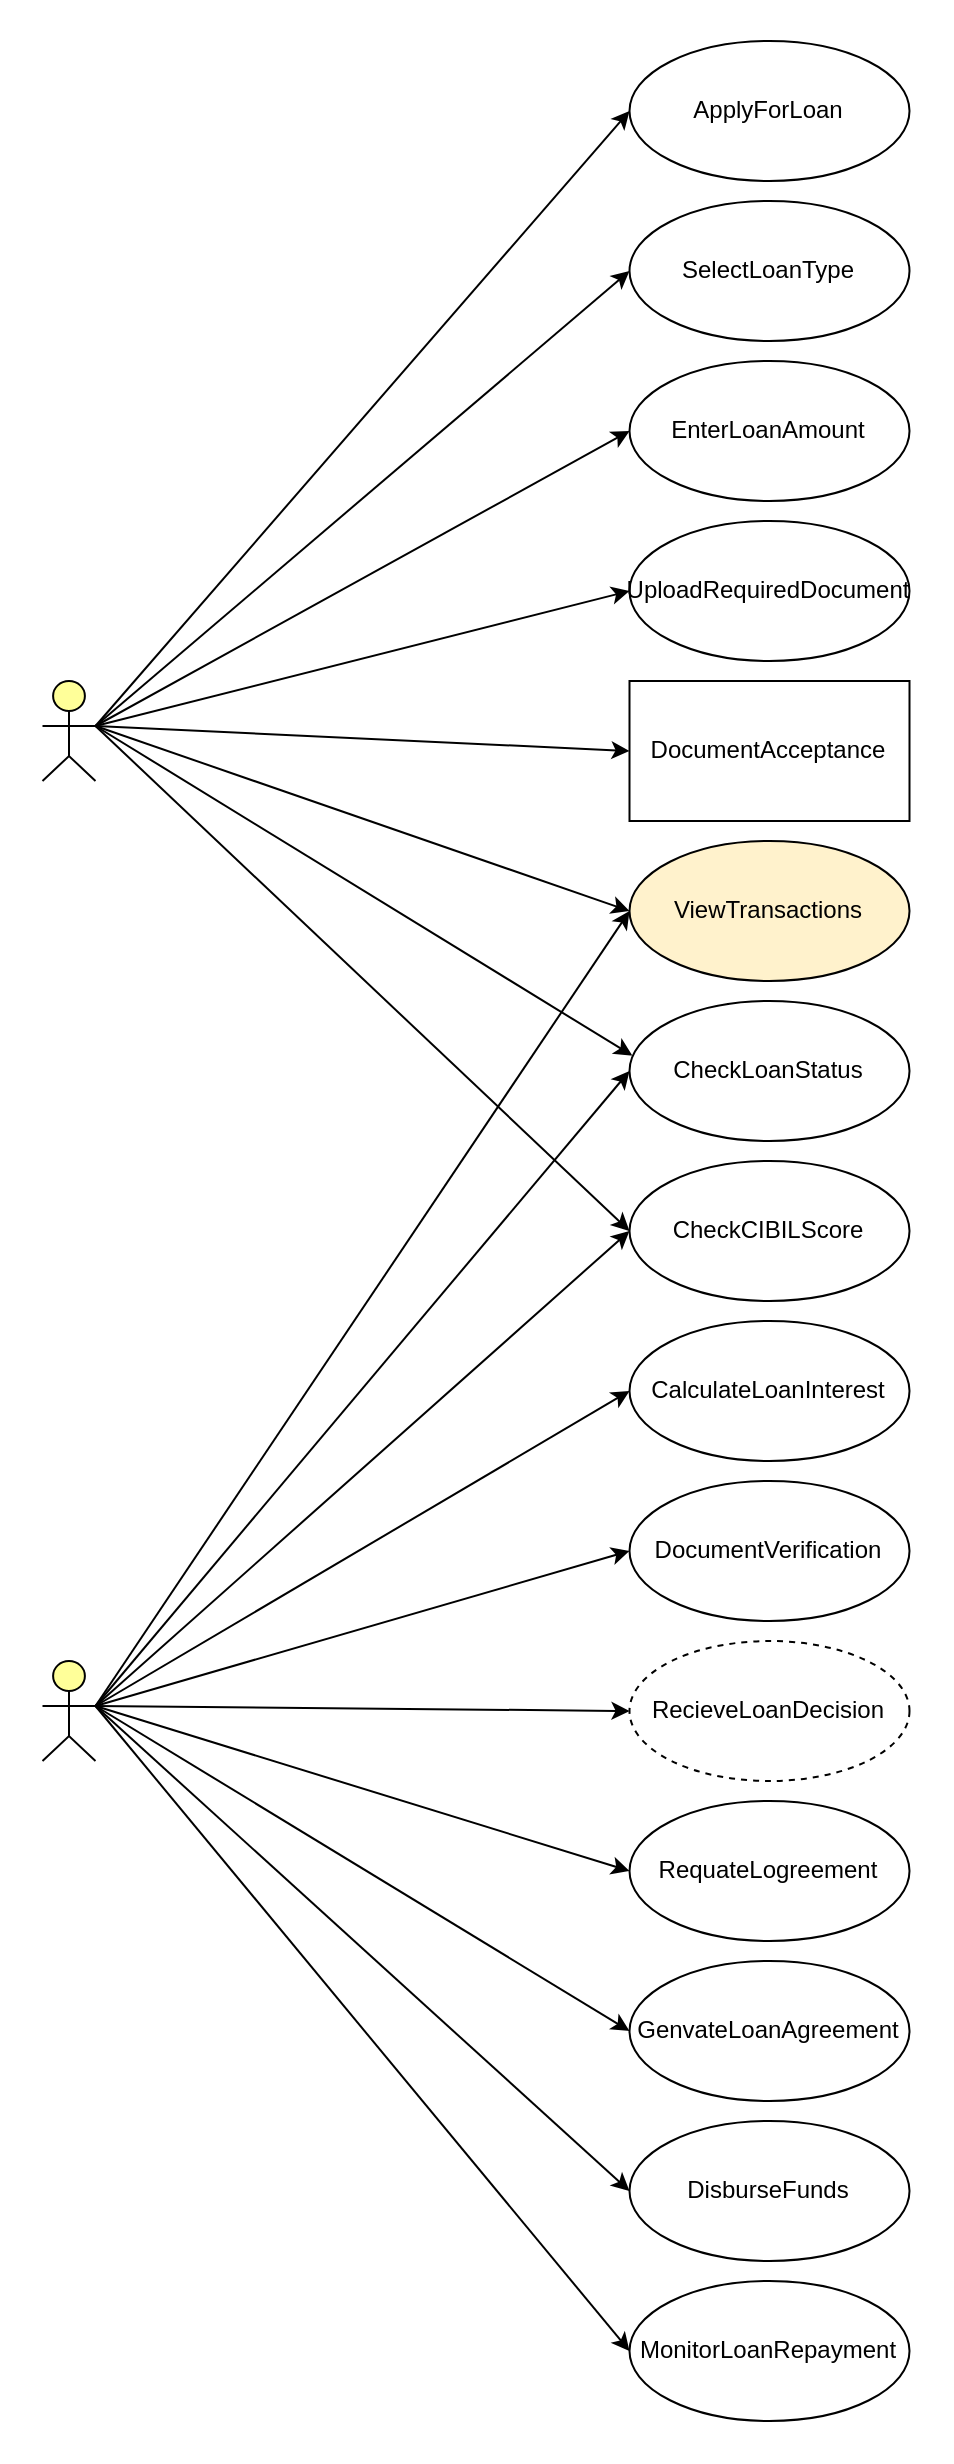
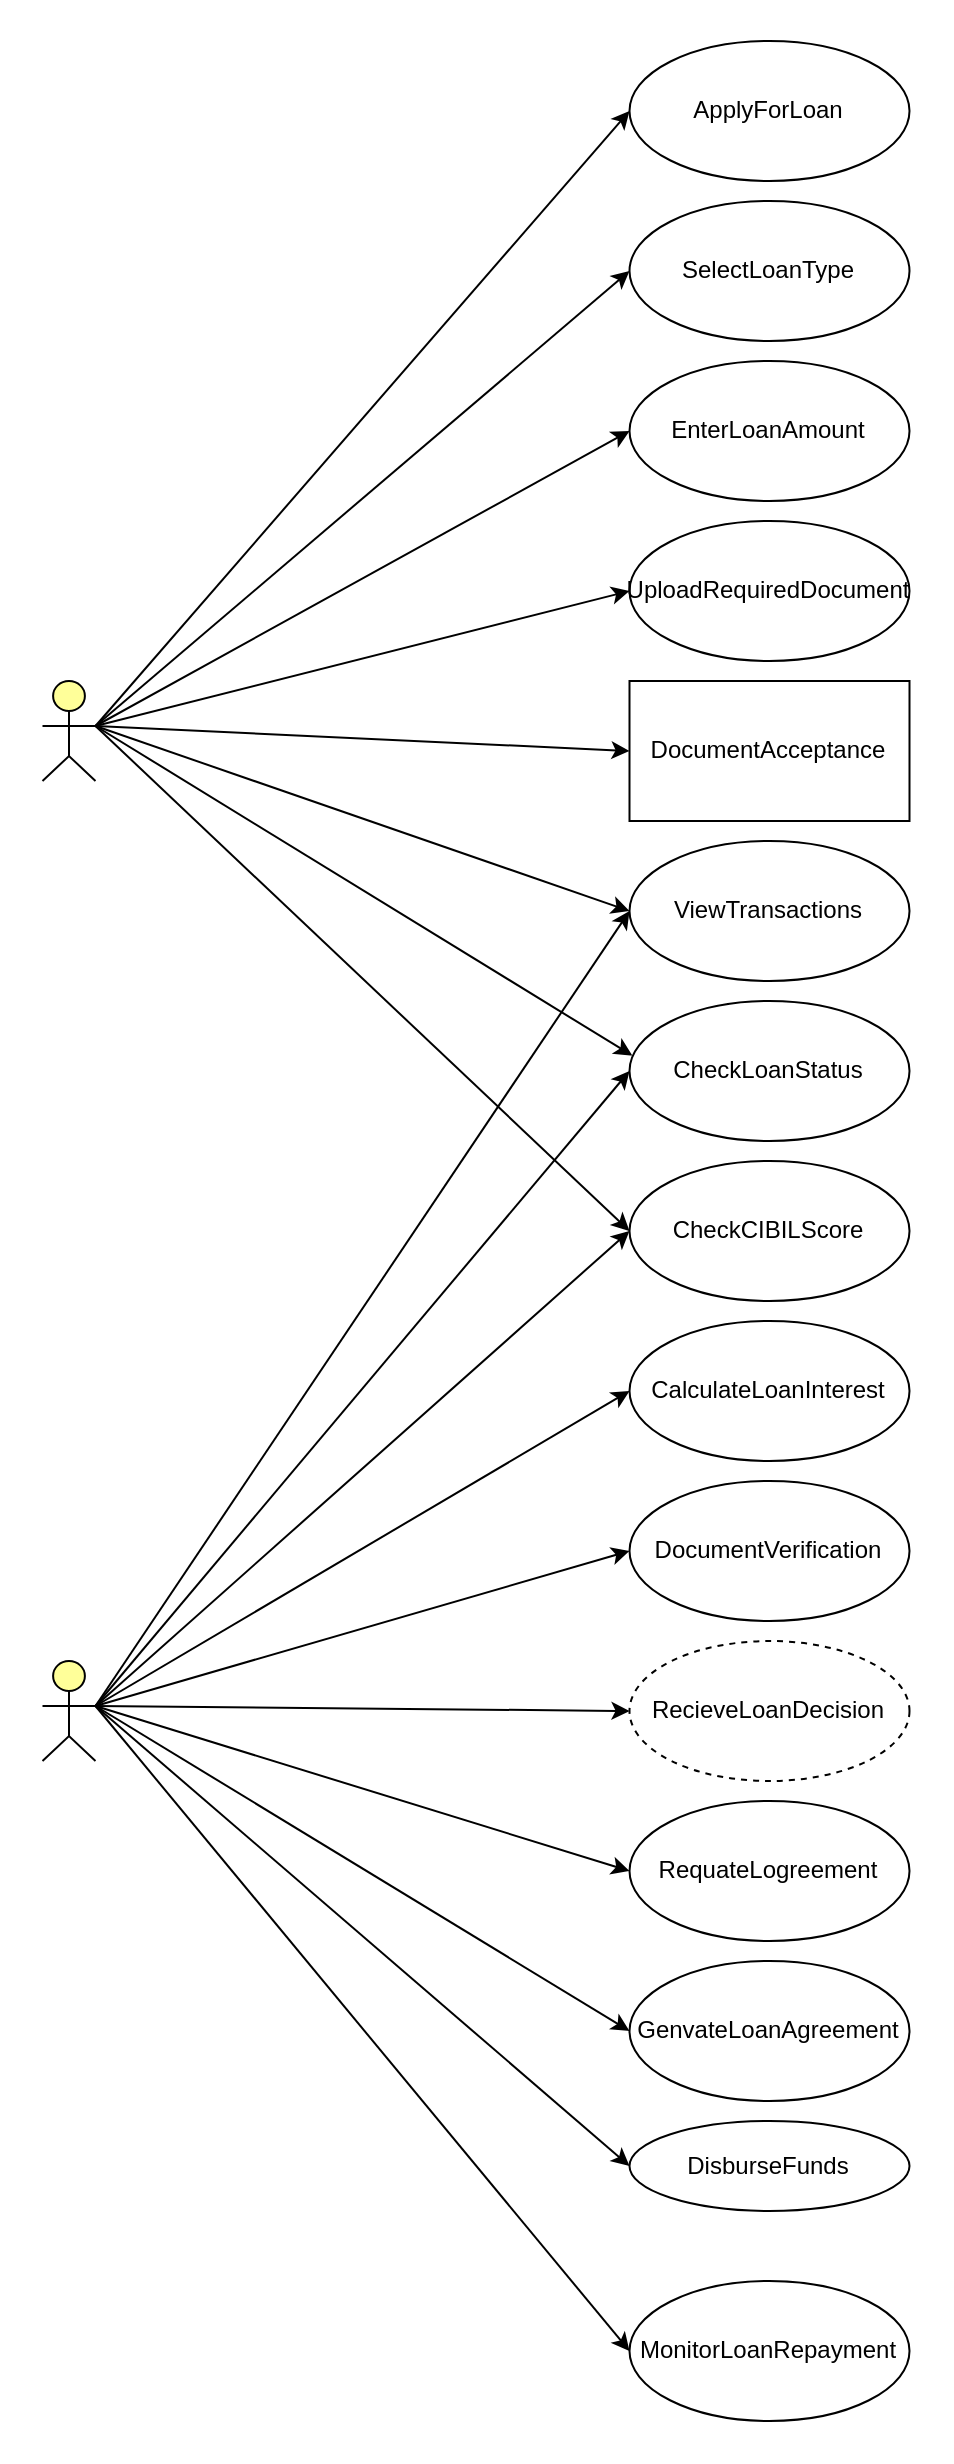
(770, 911) -> (770, 911)
(770, 2191) -> (770, 2166)
